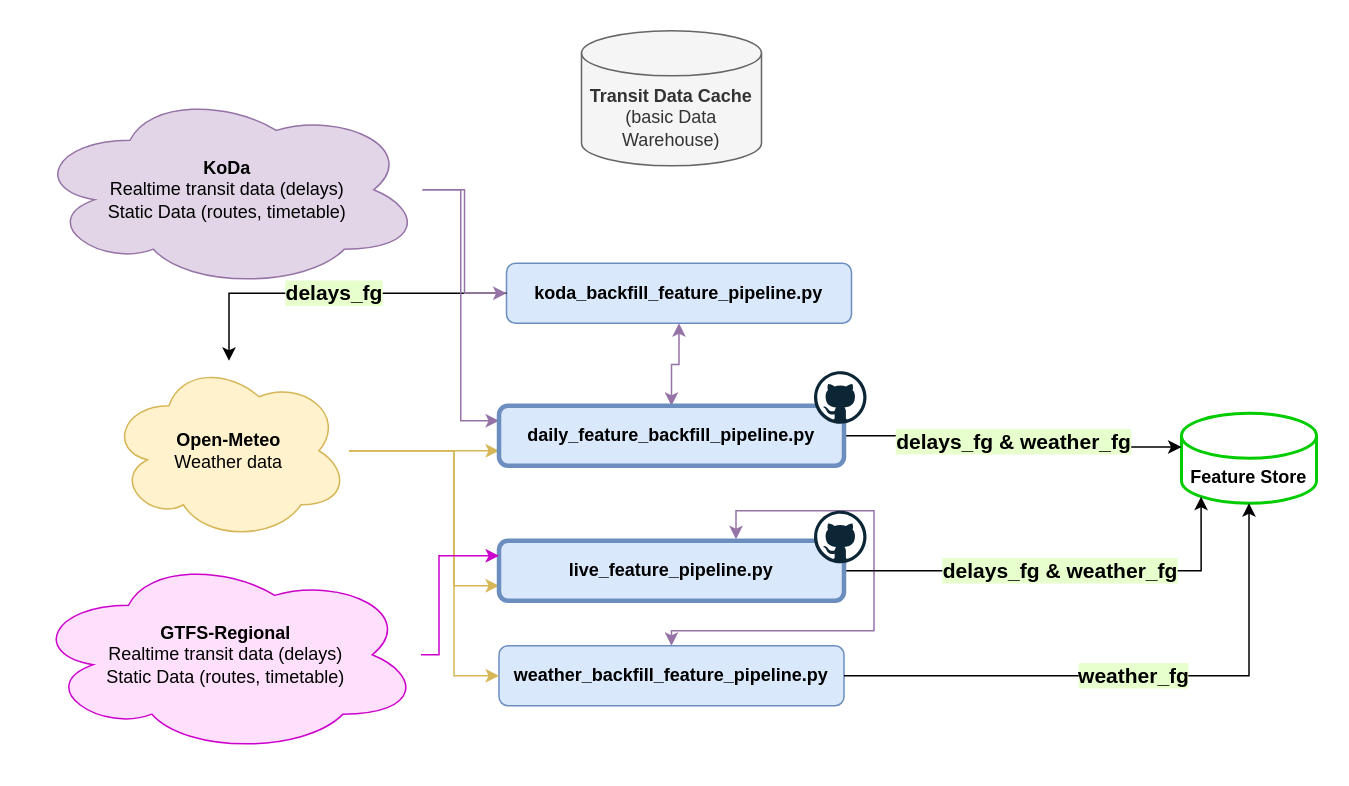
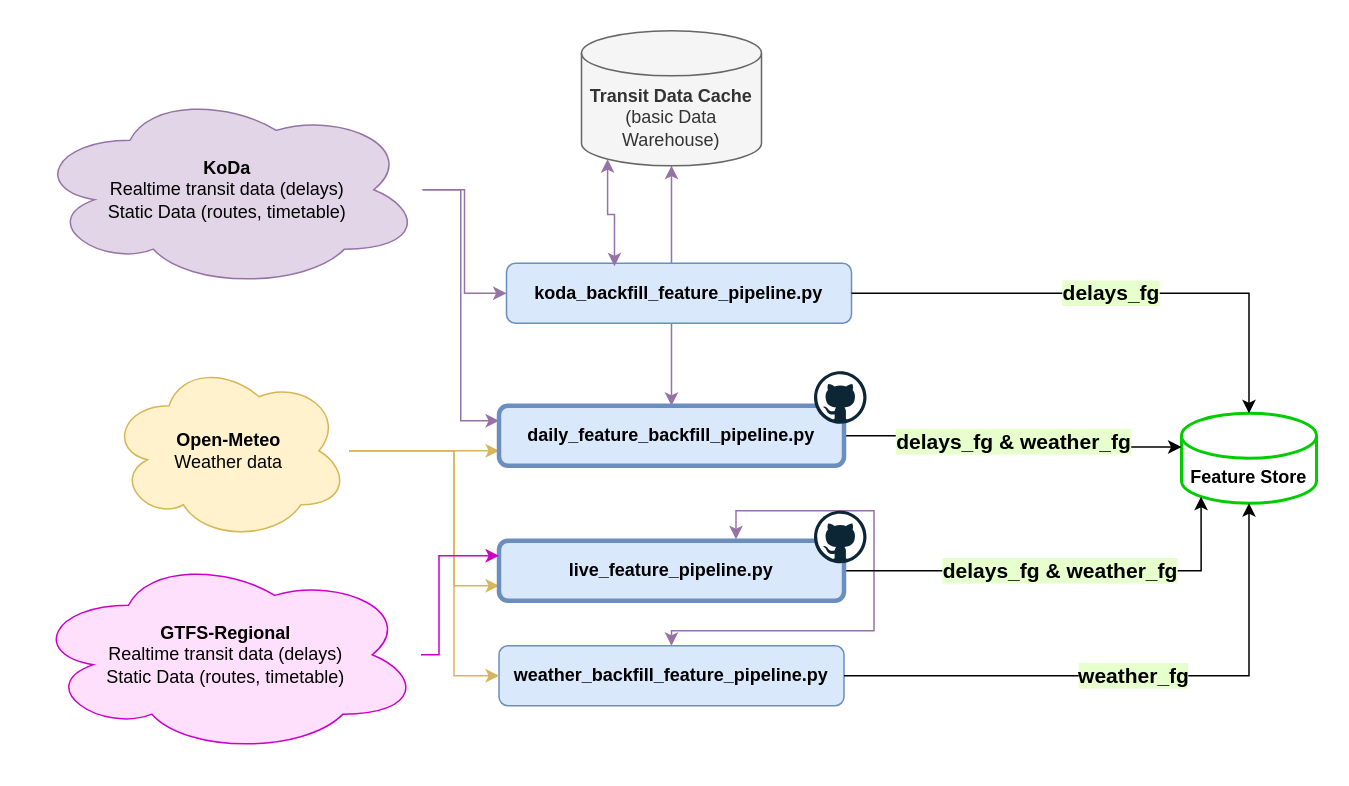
none -> (609, 215)
(262, 293) -> (989, 293)
(679, 353) -> (671, 219)
